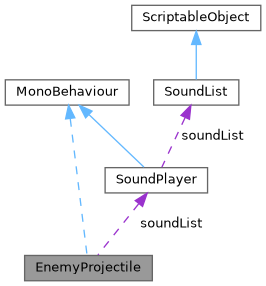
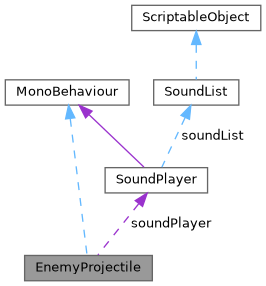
(196, 62) -> (196, 62)
(116, 141) -> (116, 141)
(174, 142) -> (174, 142)
(170, 224) -> (170, 224)
